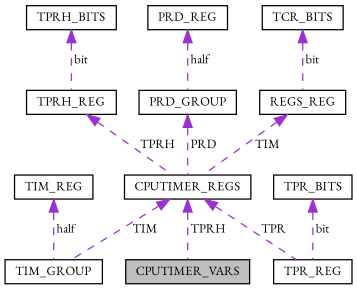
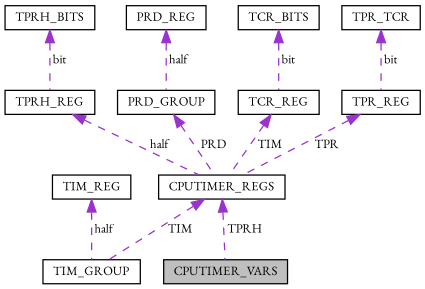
(303, 102) -> (279, 102)
(157, 145) -> (158, 145)
(313, 187) -> (381, 18)
(256, 233) -> (296, 148)
